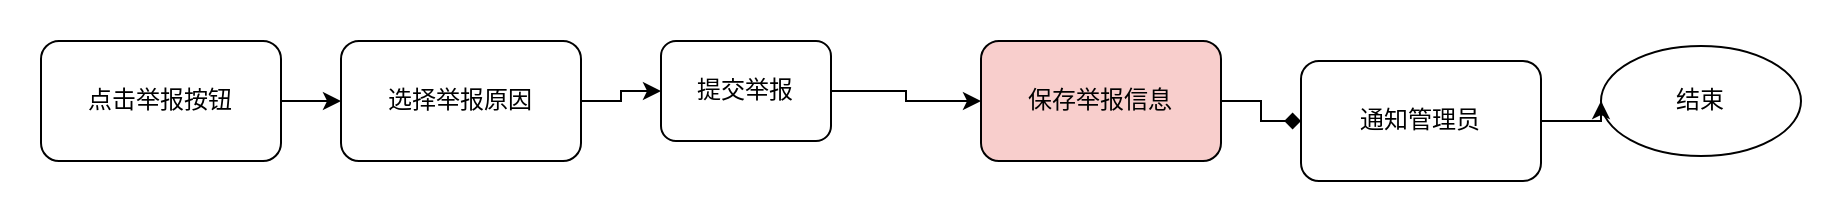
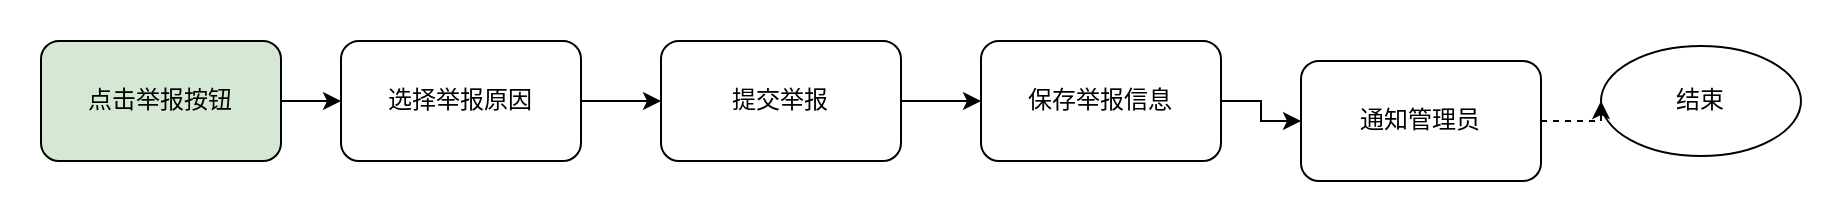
(746, 91) -> (781, 101)
(161, 101) -> (161, 101)
(1101, 101) -> (1101, 101)
(1284, 121) -> (1285, 121)
(1574, 121) -> (1574, 121)
